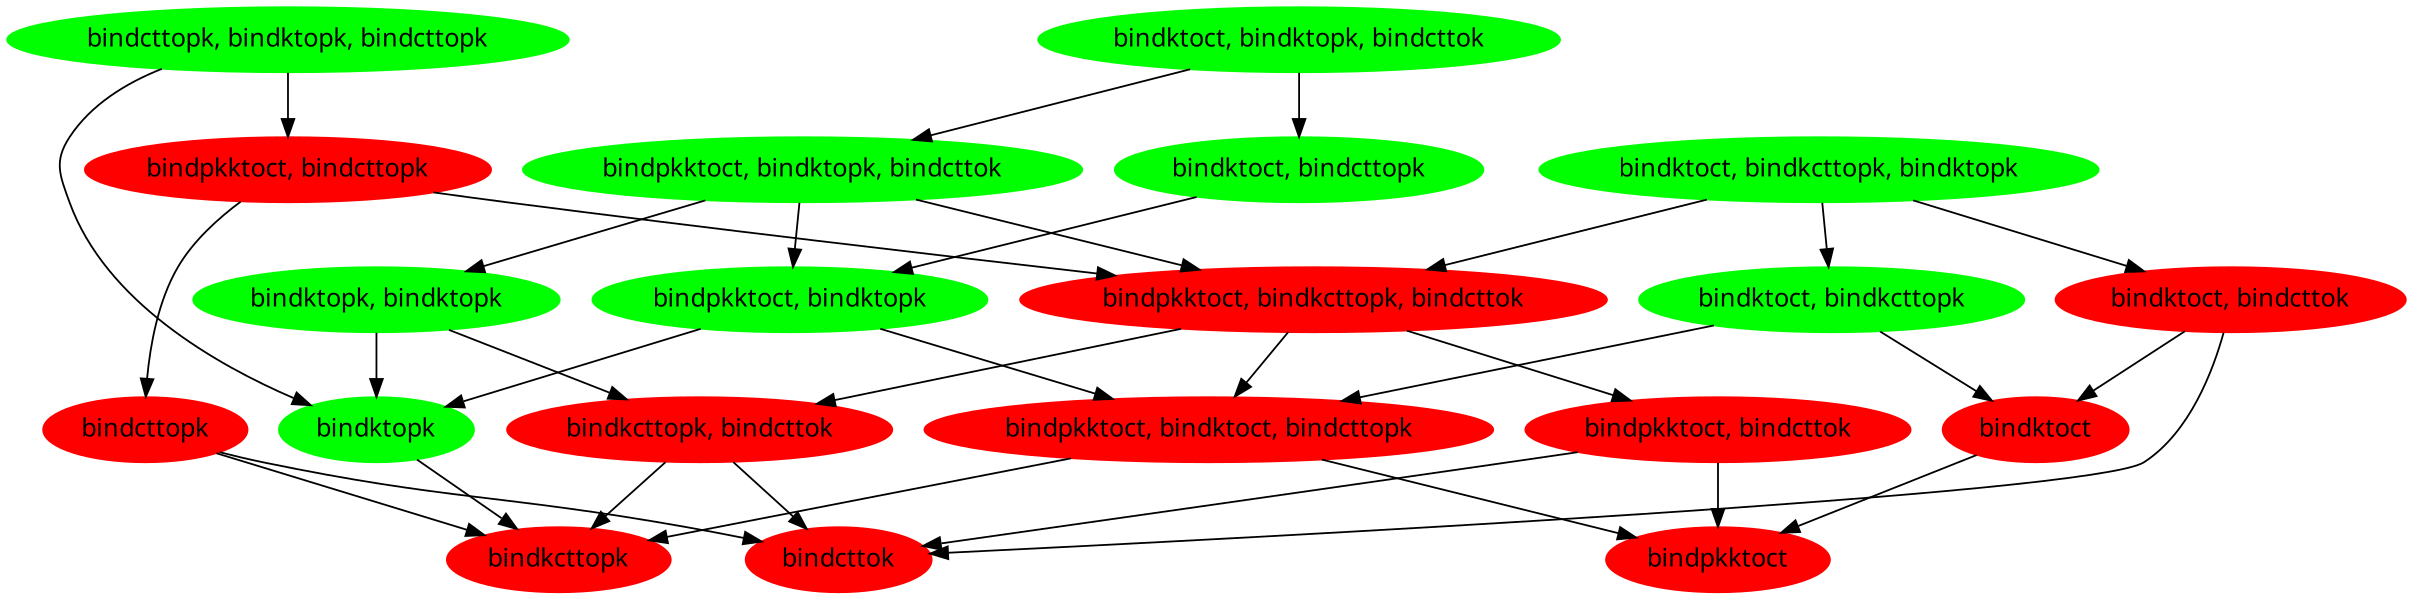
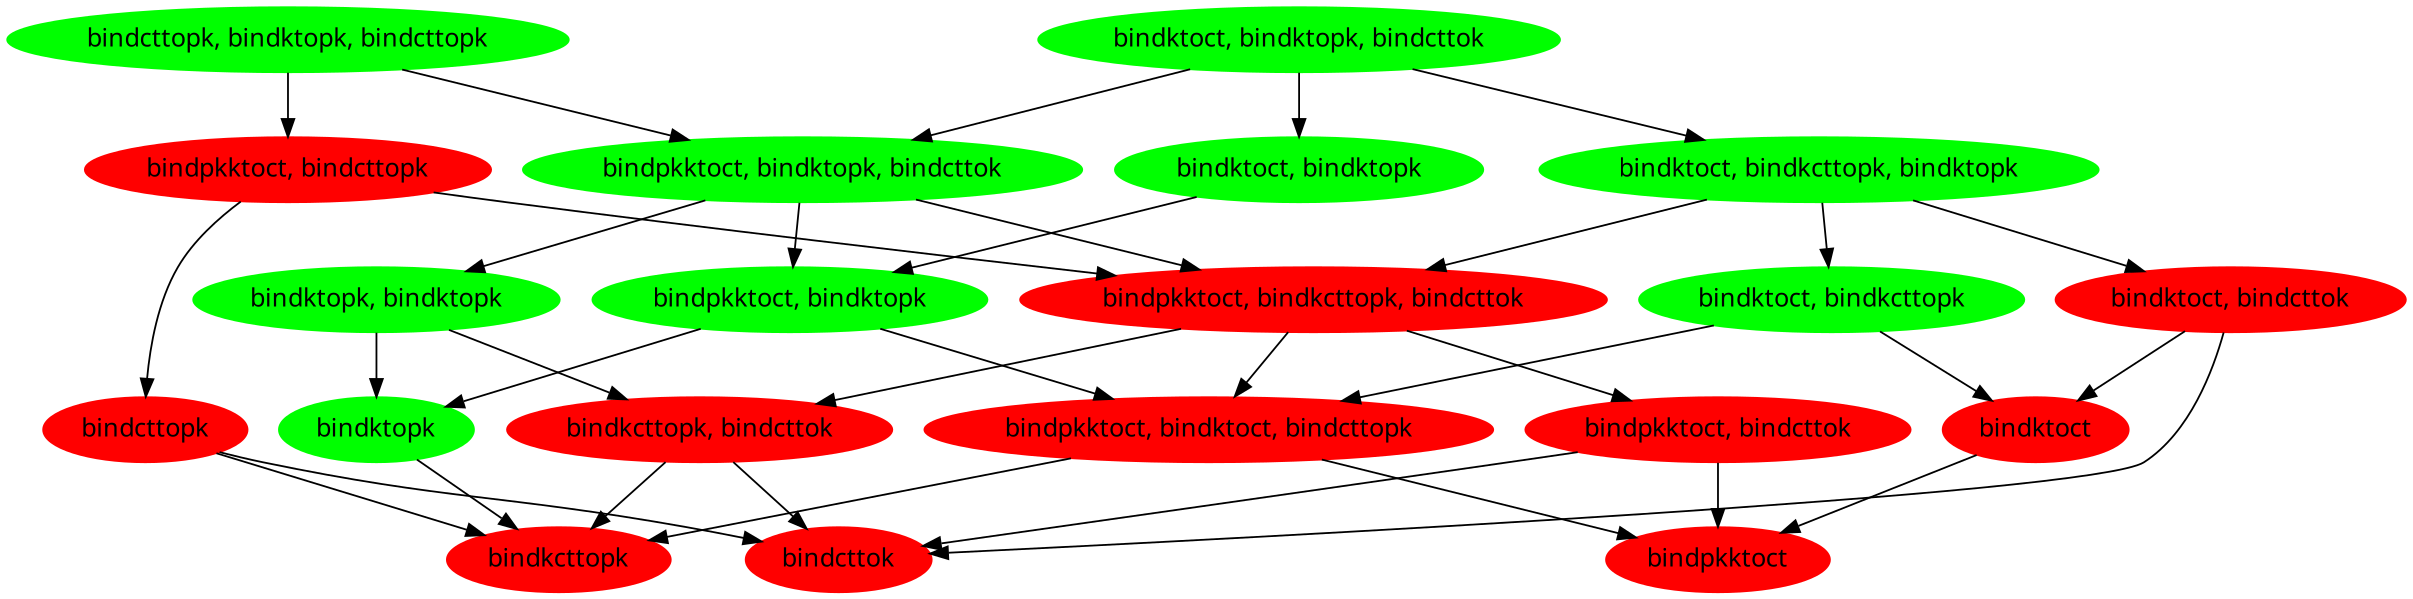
none -> (1549, 102)
(1299, 170) -> (1299, 170)
(98, 255) -> (536, 103)
